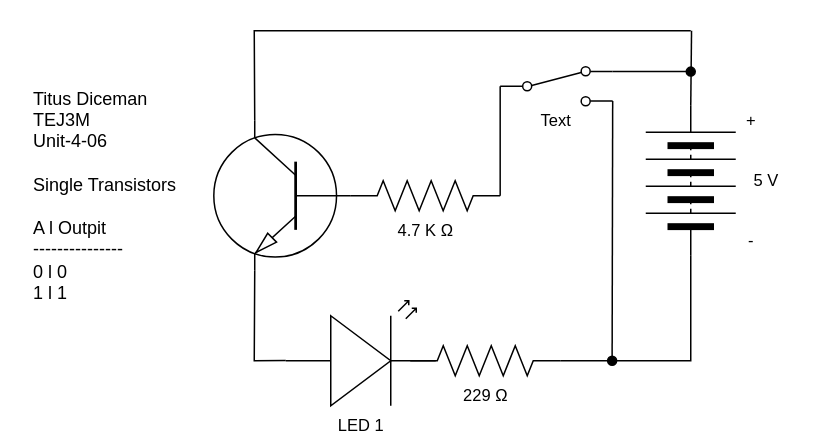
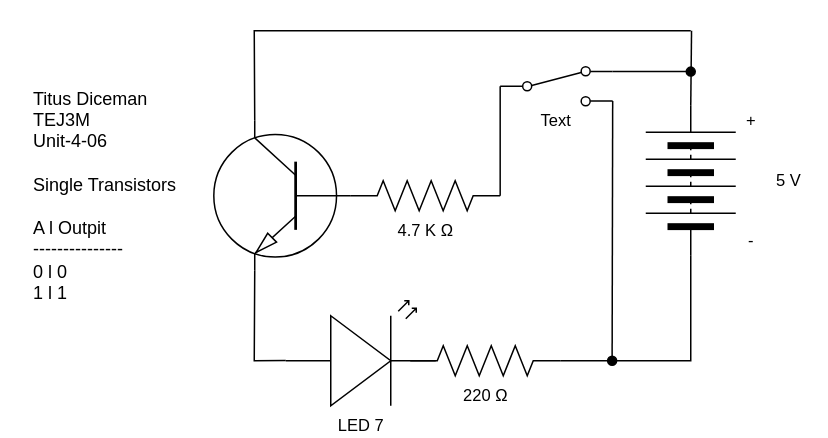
(766, 181) -> (788, 181)
(486, 396) -> (486, 396)
(362, 426) -> (362, 426)
